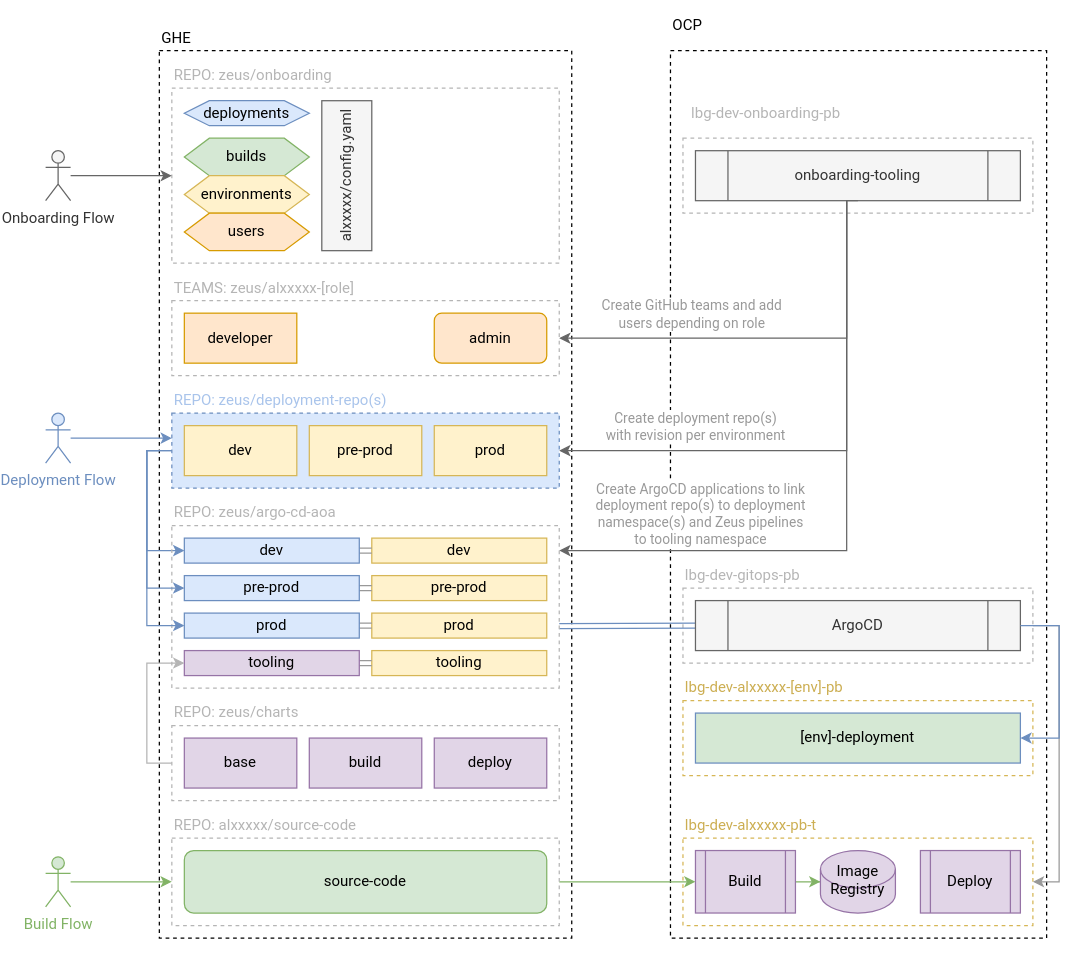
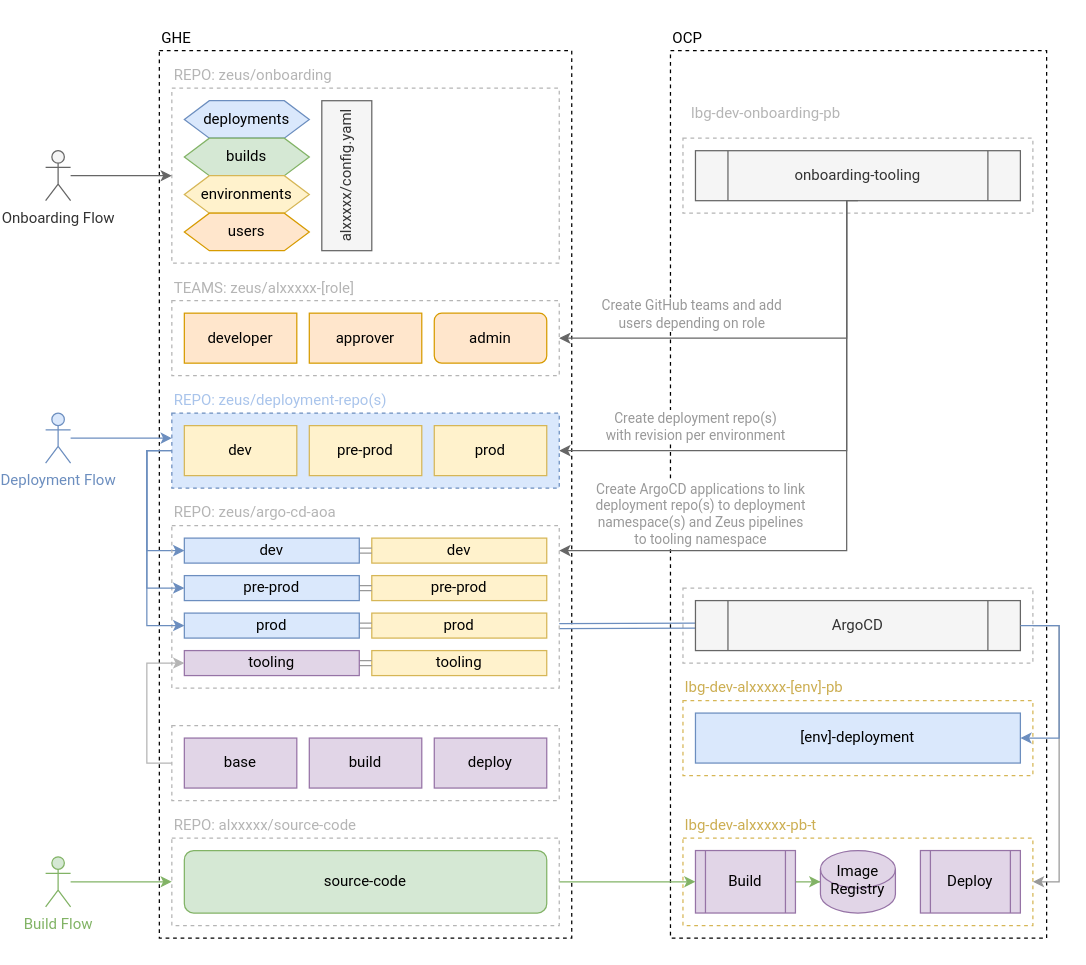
(764, 26) -> (764, 38)
(247, 113) -> (247, 119)
none -> (366, 338)
(777, 576) -> none
(266, 713) -> none
(858, 738) -> (858, 738)
